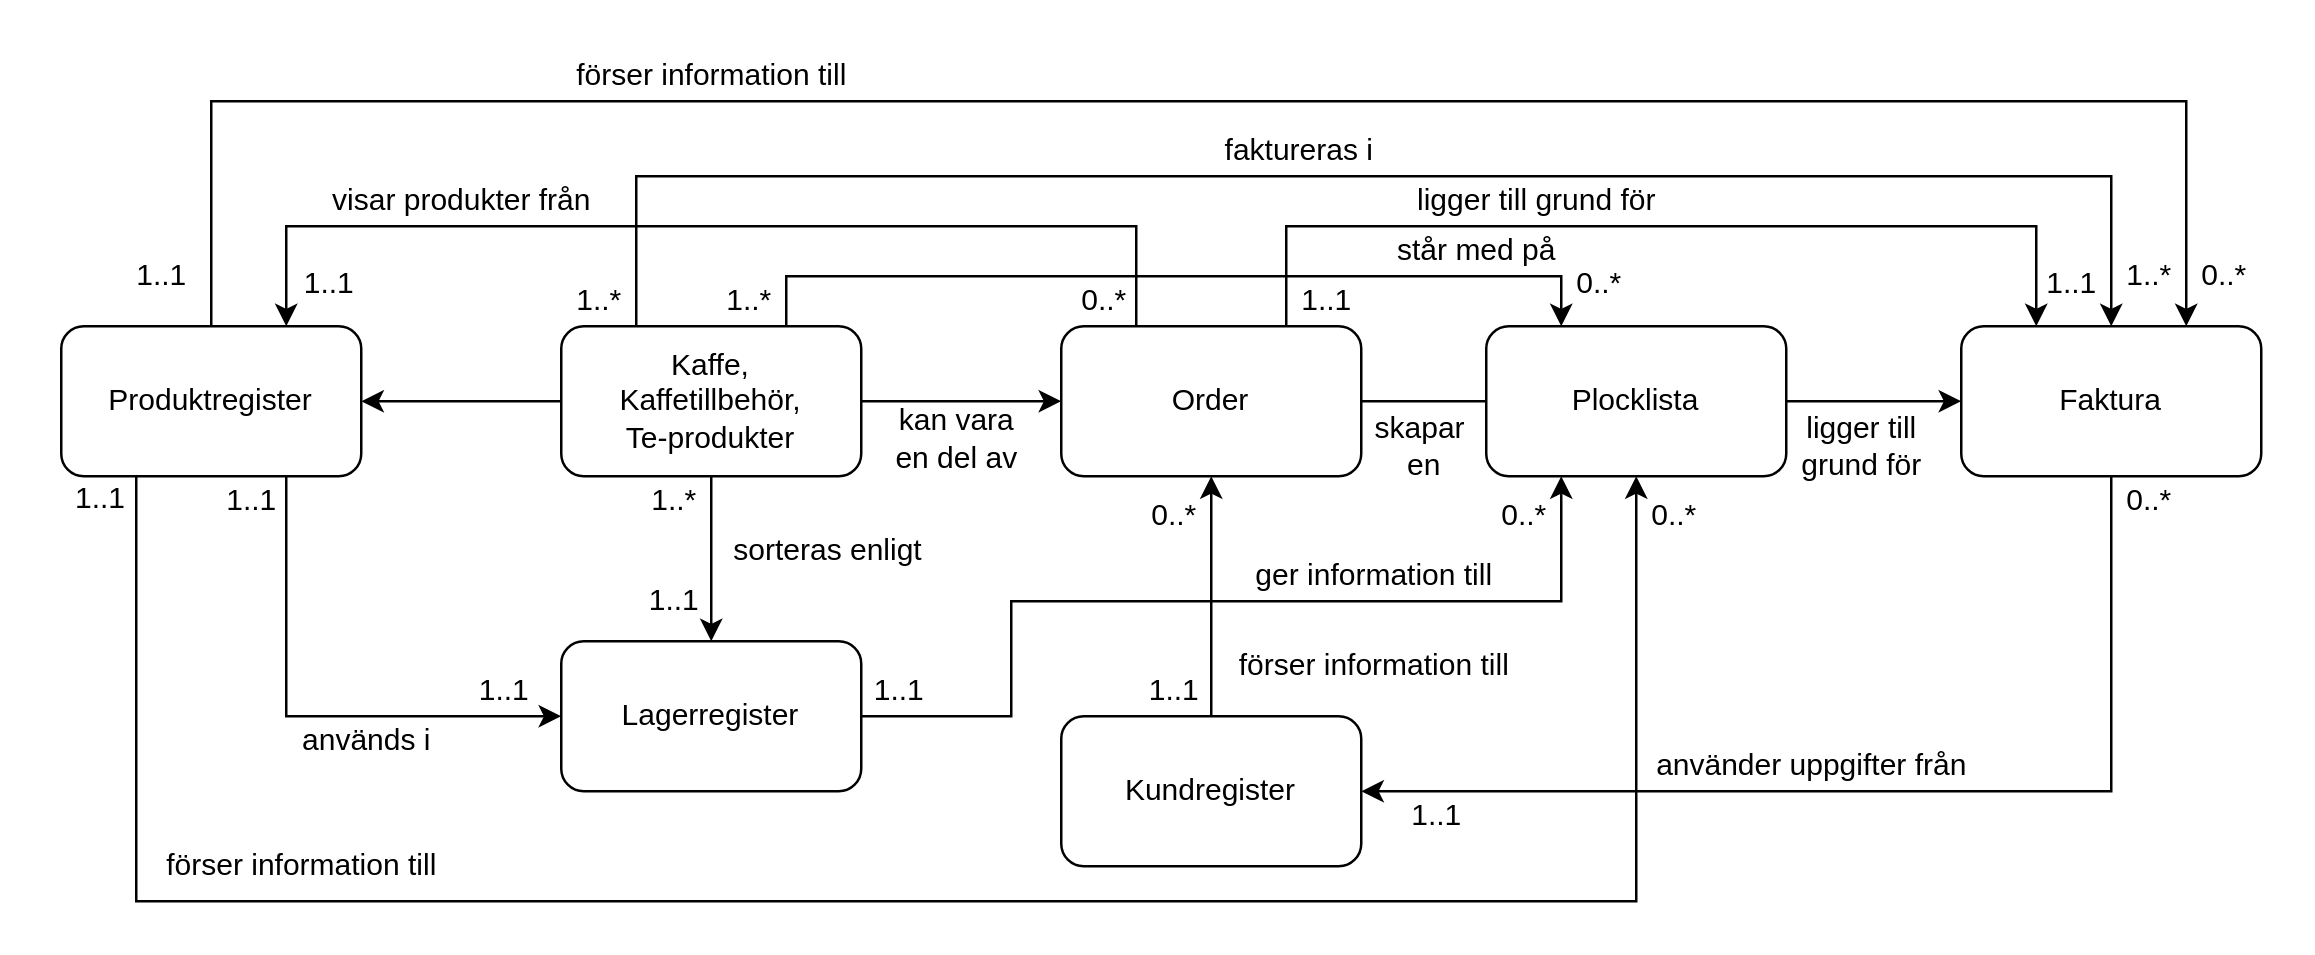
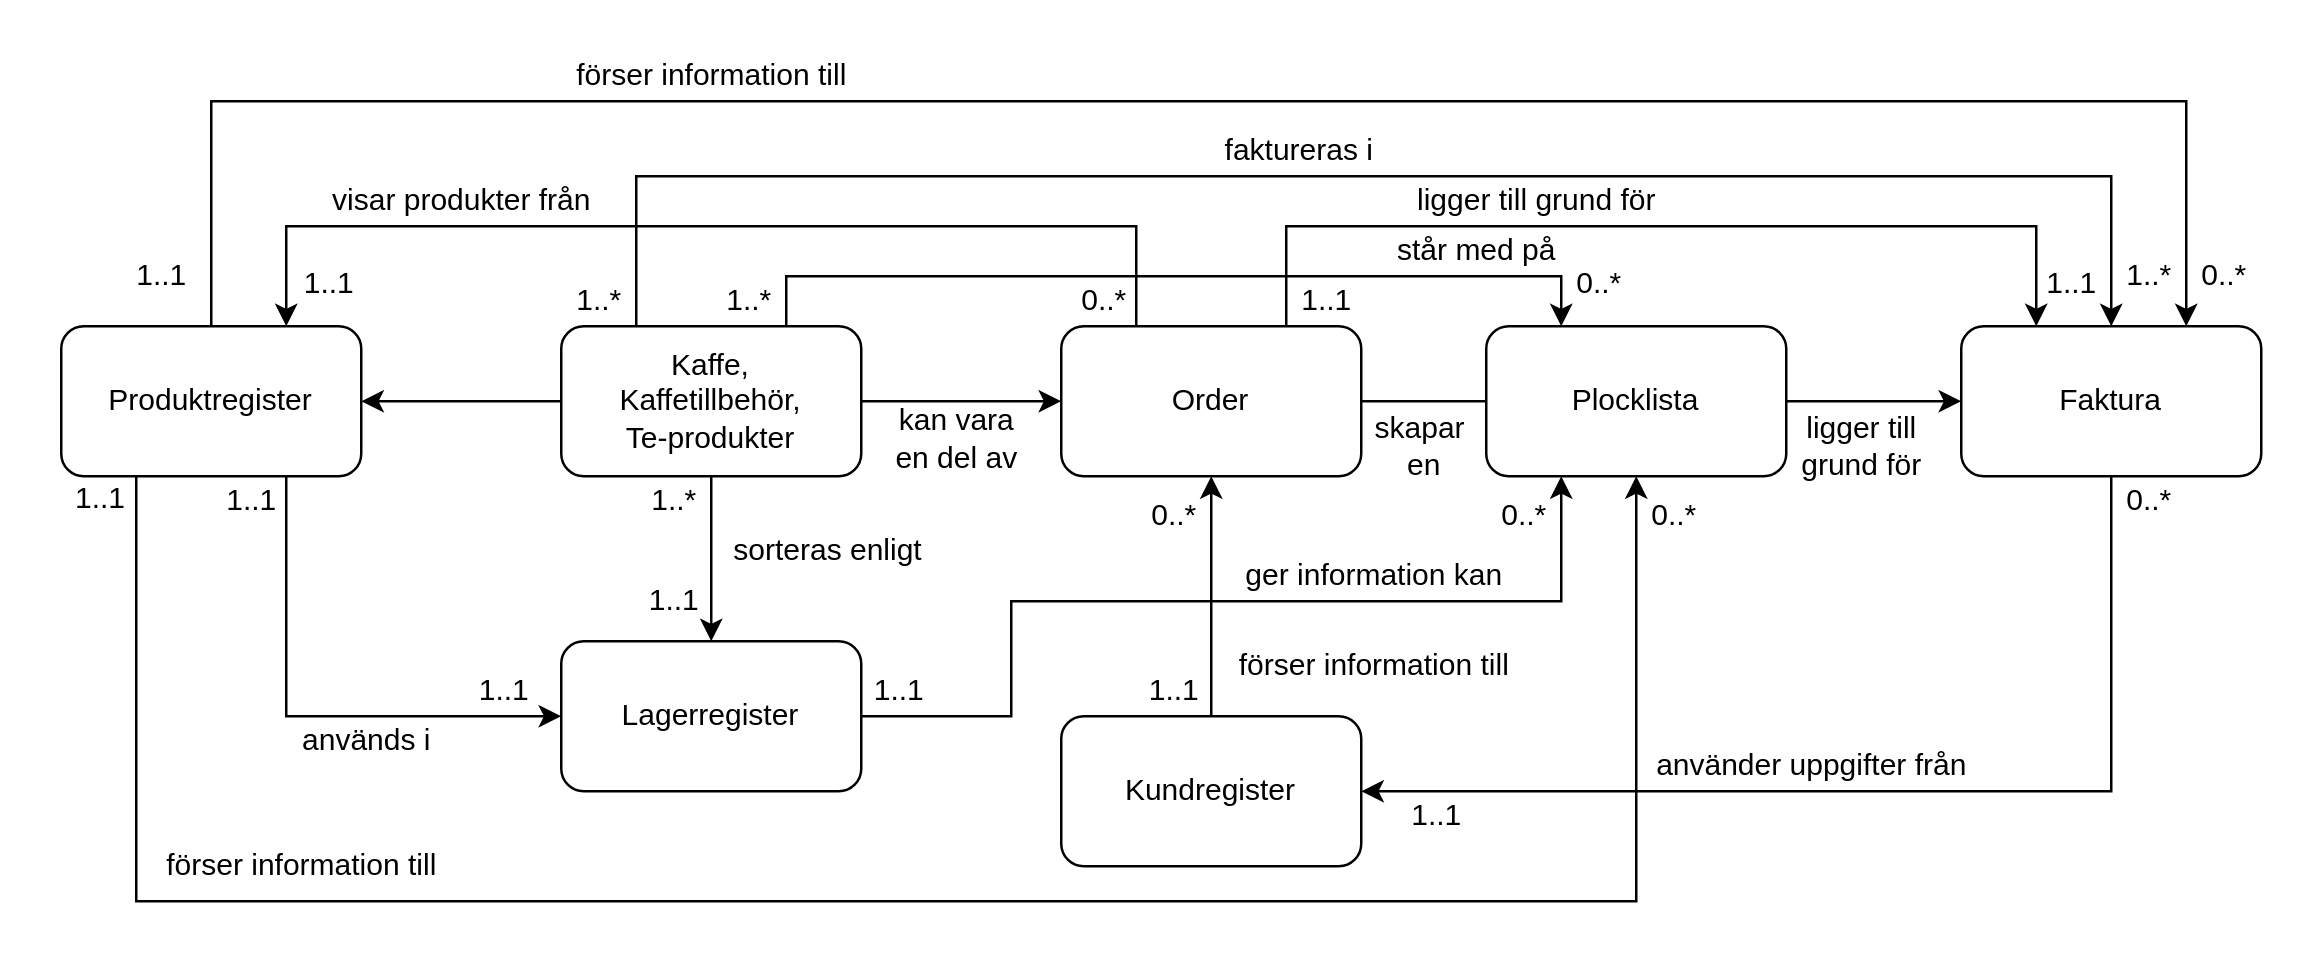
(1375, 576) -> (1375, 576)
